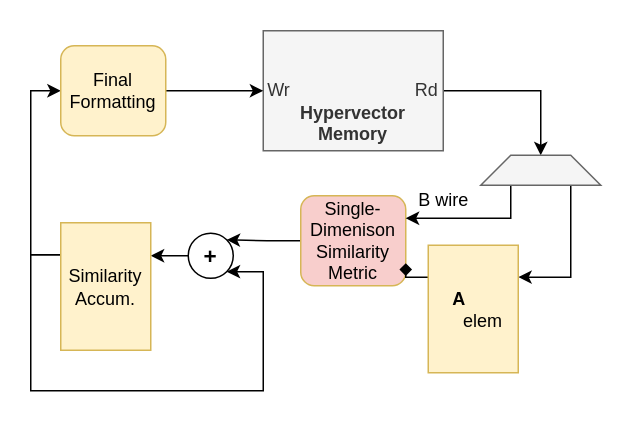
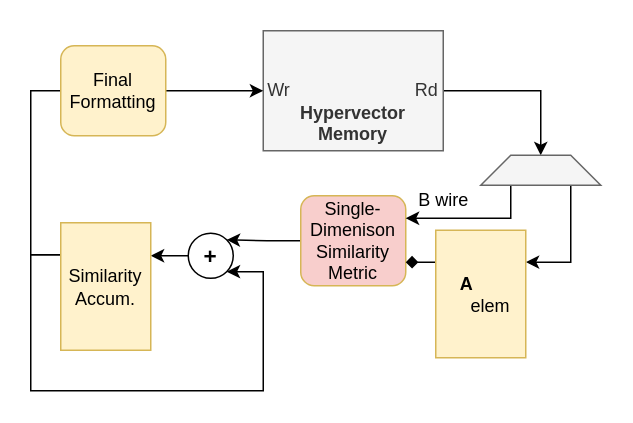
(49, 91) -> (53, 91)
(473, 309) -> (481, 294)
